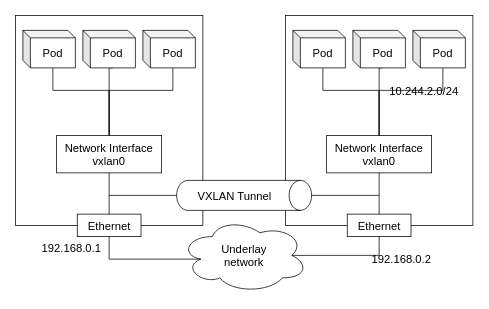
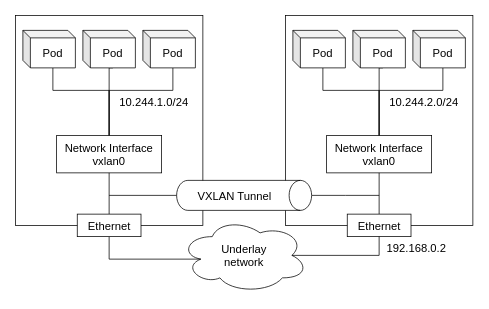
(424, 90) -> (424, 102)
none -> (154, 102)
(72, 248) -> none
(402, 259) -> (417, 248)
